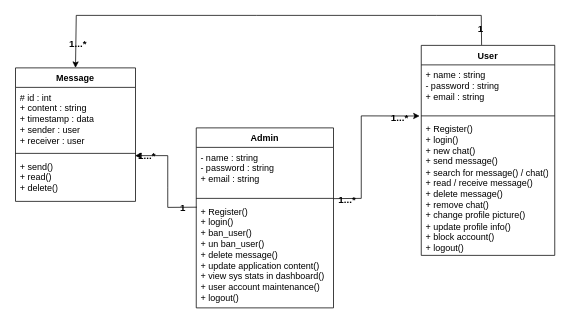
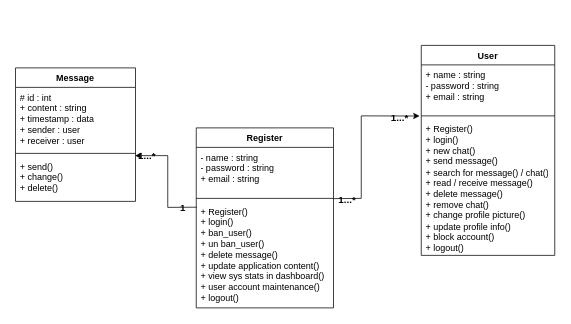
(289, 15) -> none
(265, 139) -> (265, 139)
(43, 178) -> (44, 178)
